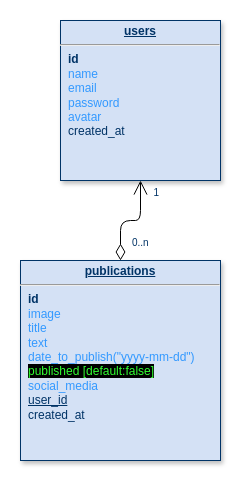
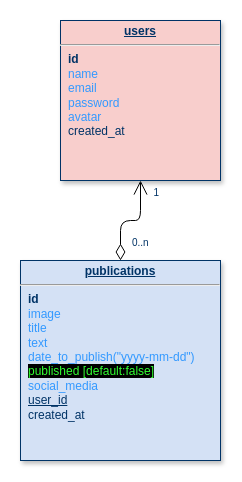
(141, 101) -> (141, 101)
